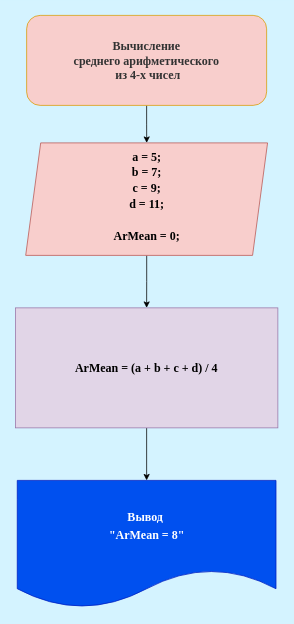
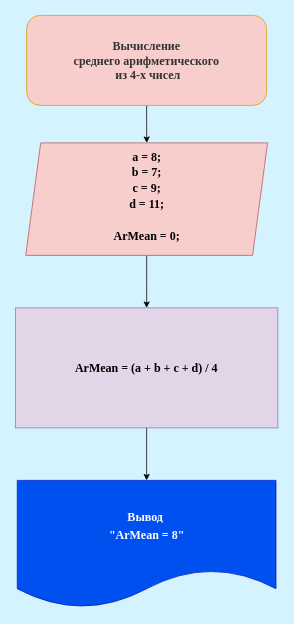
(147, 199) -> (147, 199)
